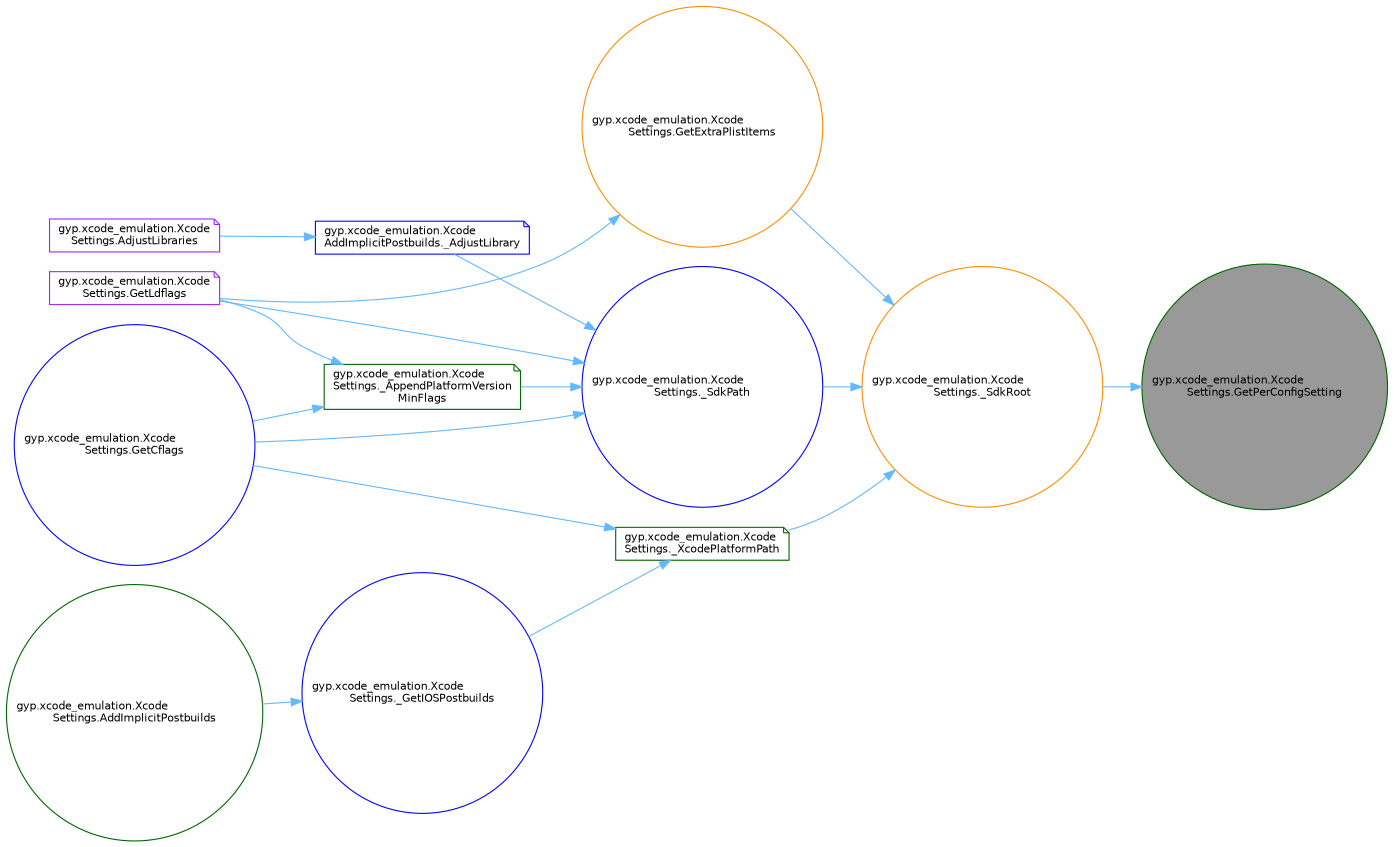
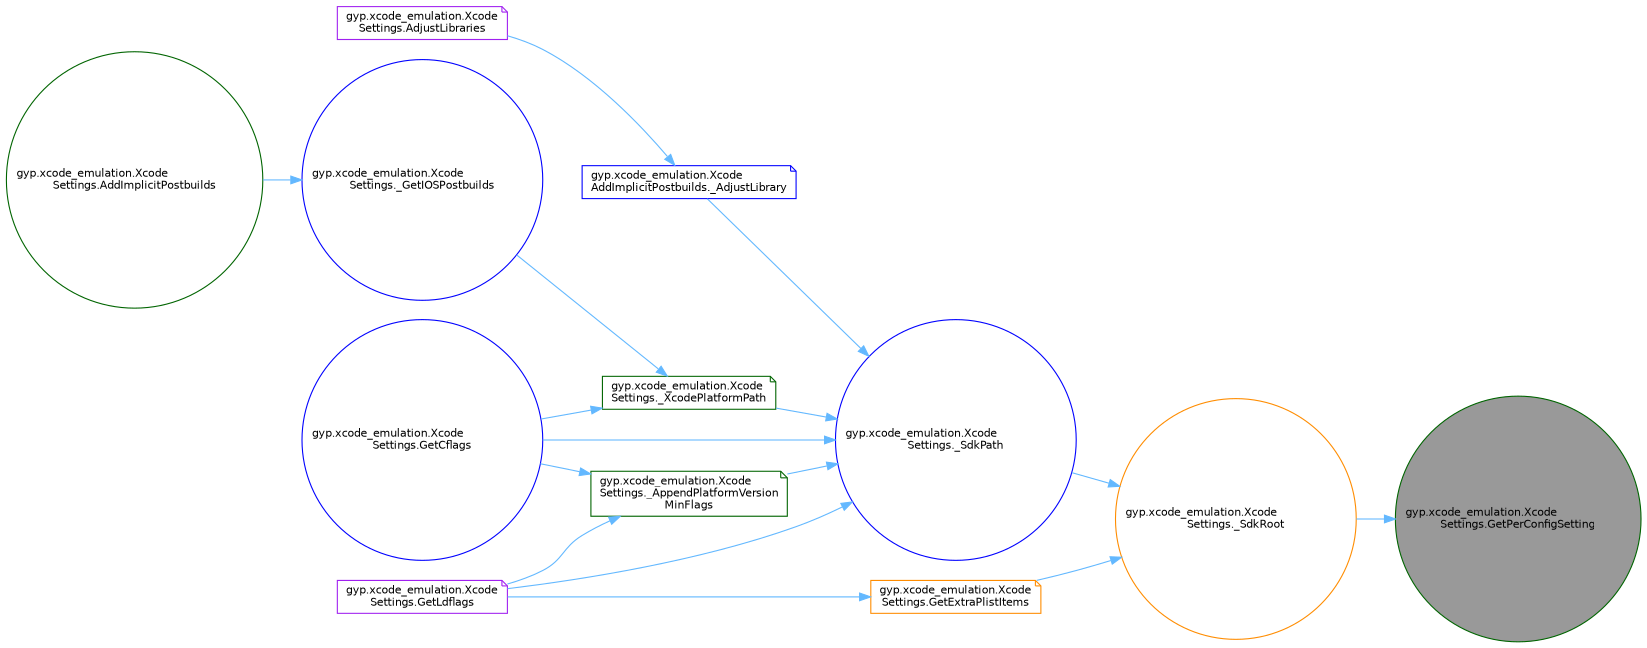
(702, 127) -> (956, 597)
(840, 508) -> (801, 413)
